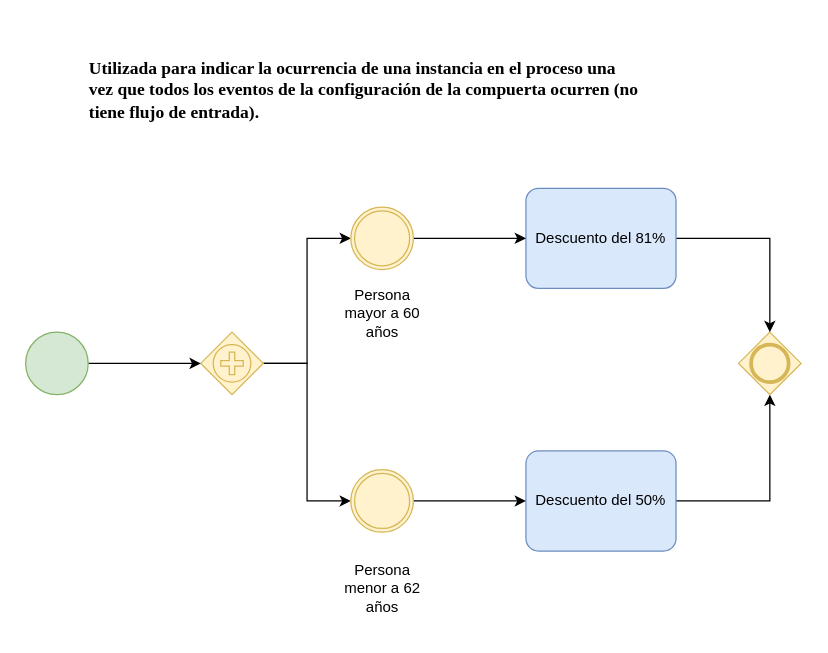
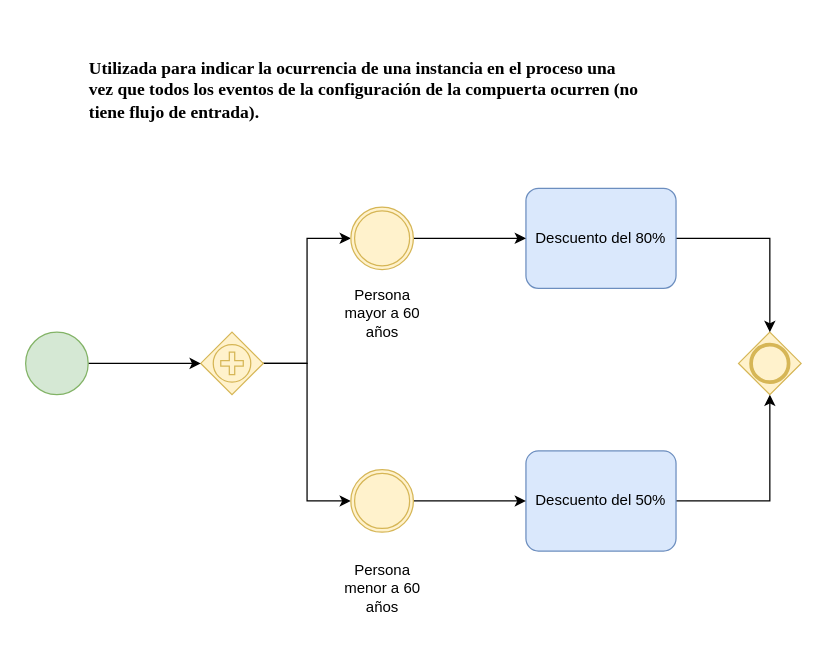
(601, 238) -> (601, 238)
(383, 588) -> (383, 588)
